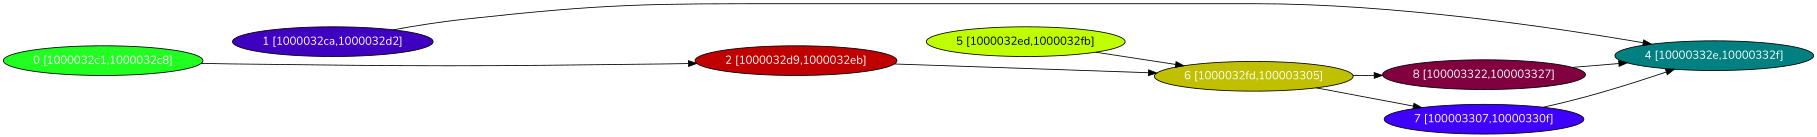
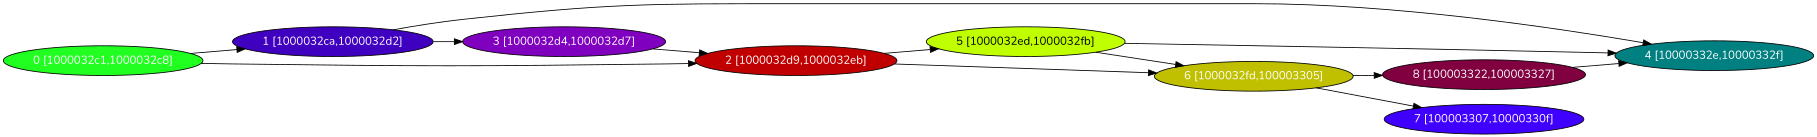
none -> (564, 42)
none -> (214, 51)
none -> (907, 51)
(1605, 91) -> (1366, 48)
